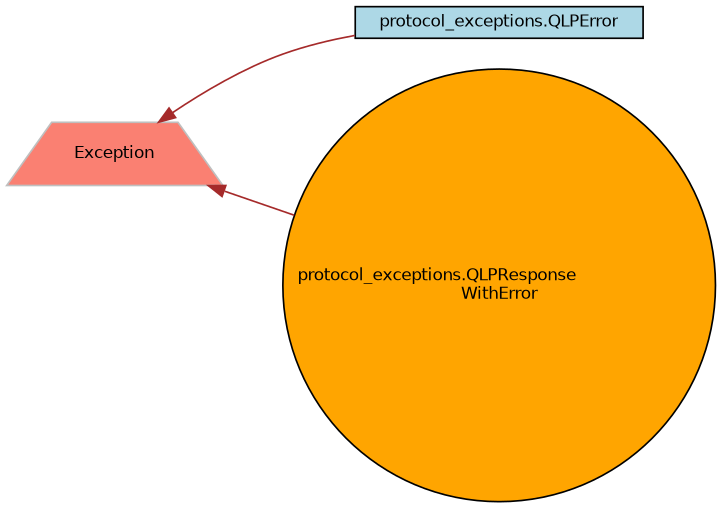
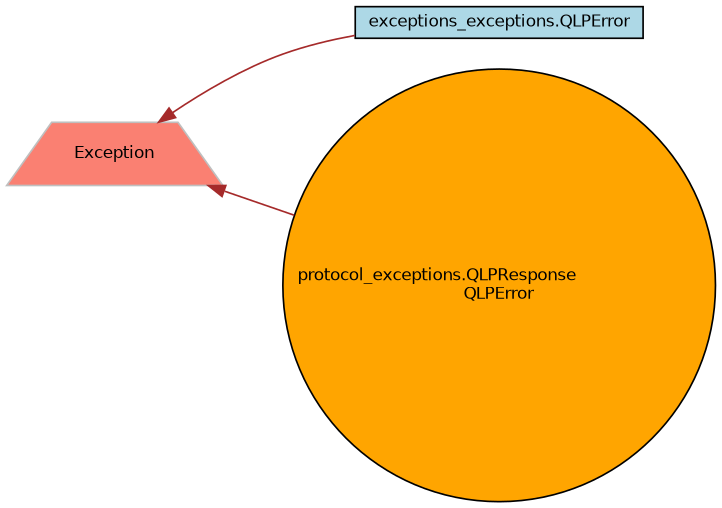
(499, 22) -> (499, 22)
(499, 285) -> (499, 285)
